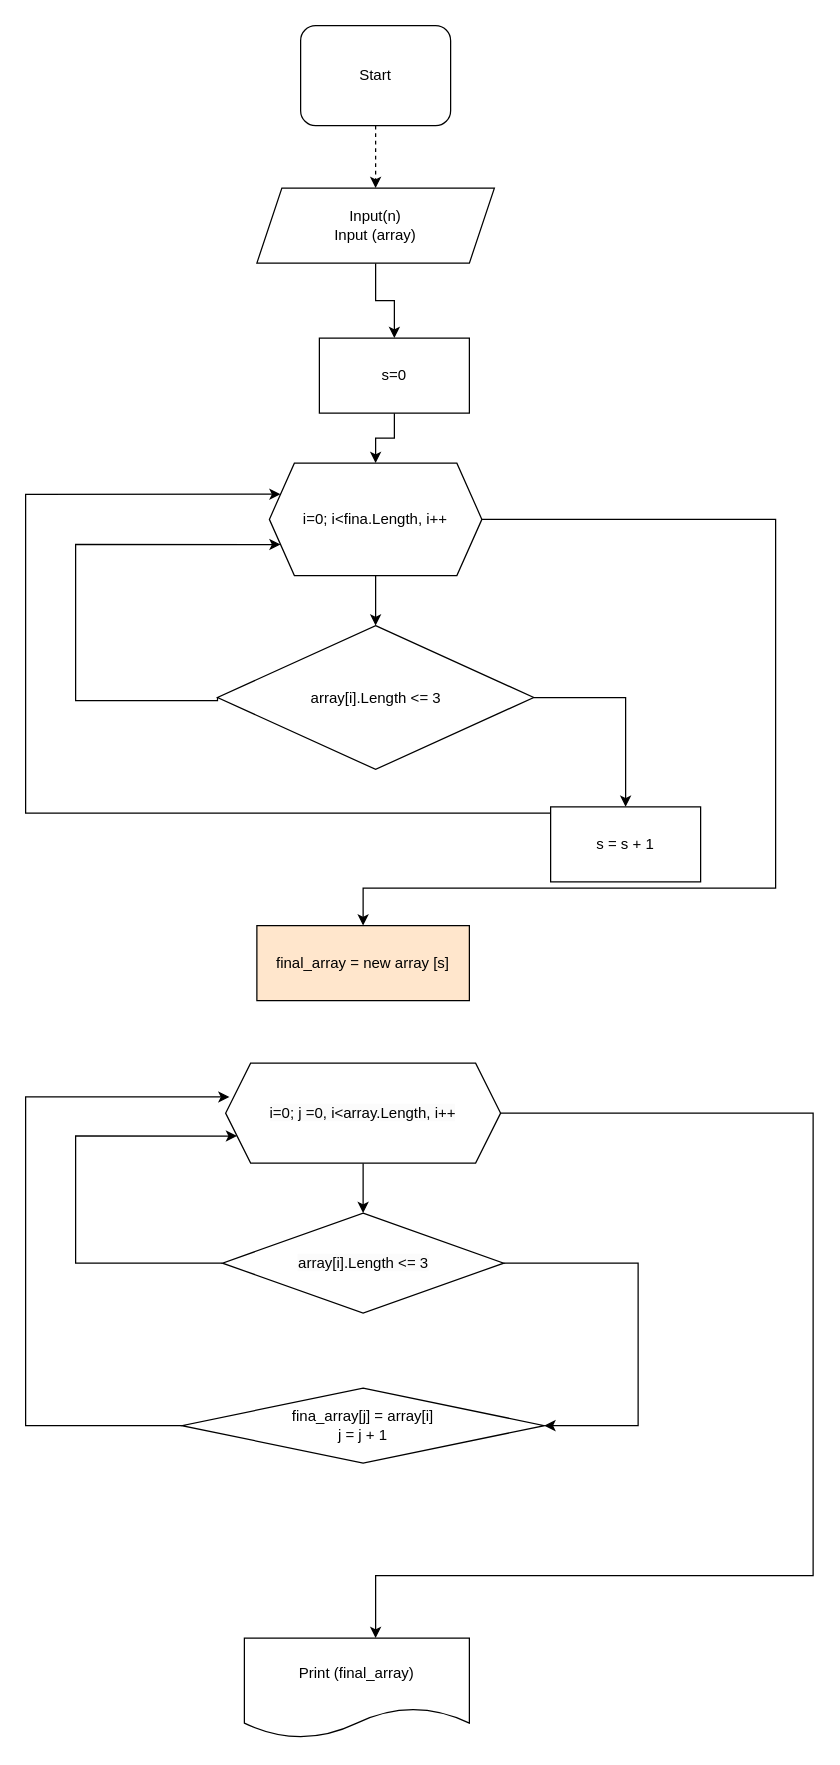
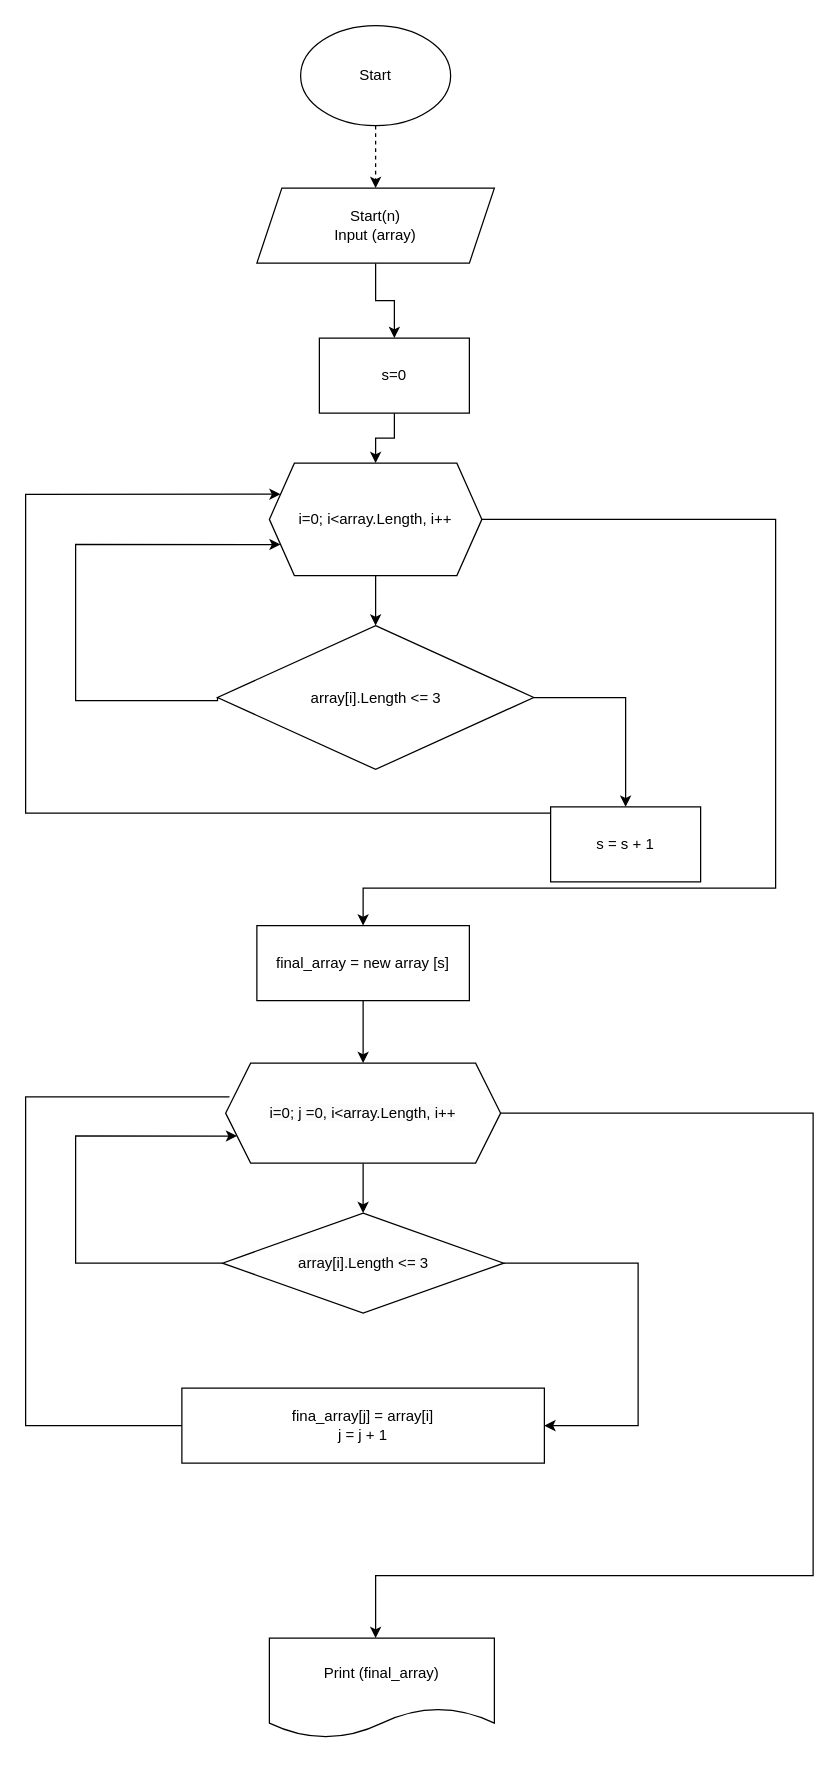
(376, 76) -> (376, 76)
(376, 226) -> (376, 226)
(376, 519) -> (376, 519)
(363, 963) -> (363, 963)
none -> (363, 1028)
(220, 1097) -> (222, 1097)
(363, 1426) -> (363, 1426)
(357, 1688) -> (382, 1688)
